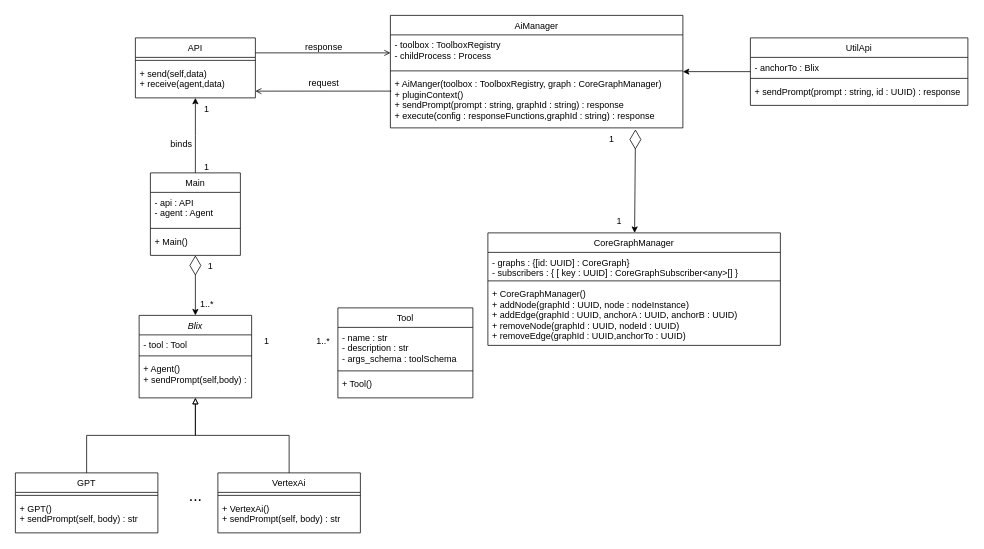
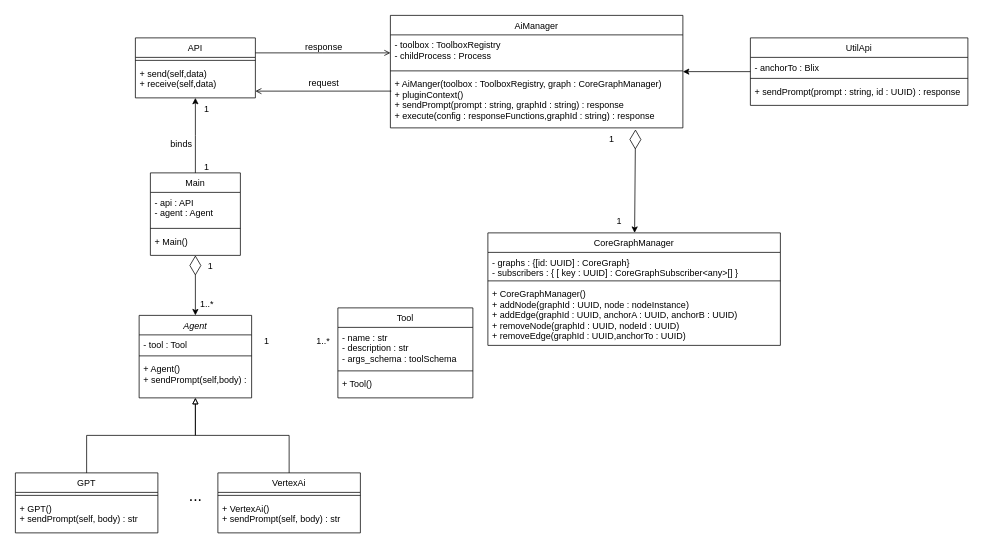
(179, 74) -> (179, 74)
(195, 326) -> (195, 326)
